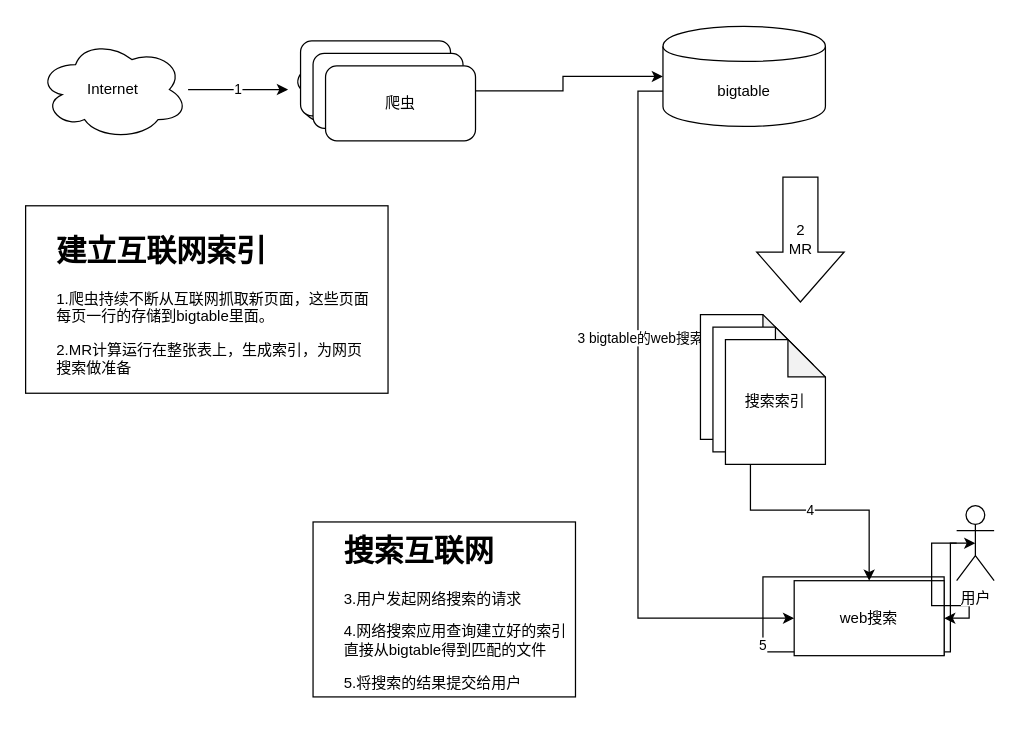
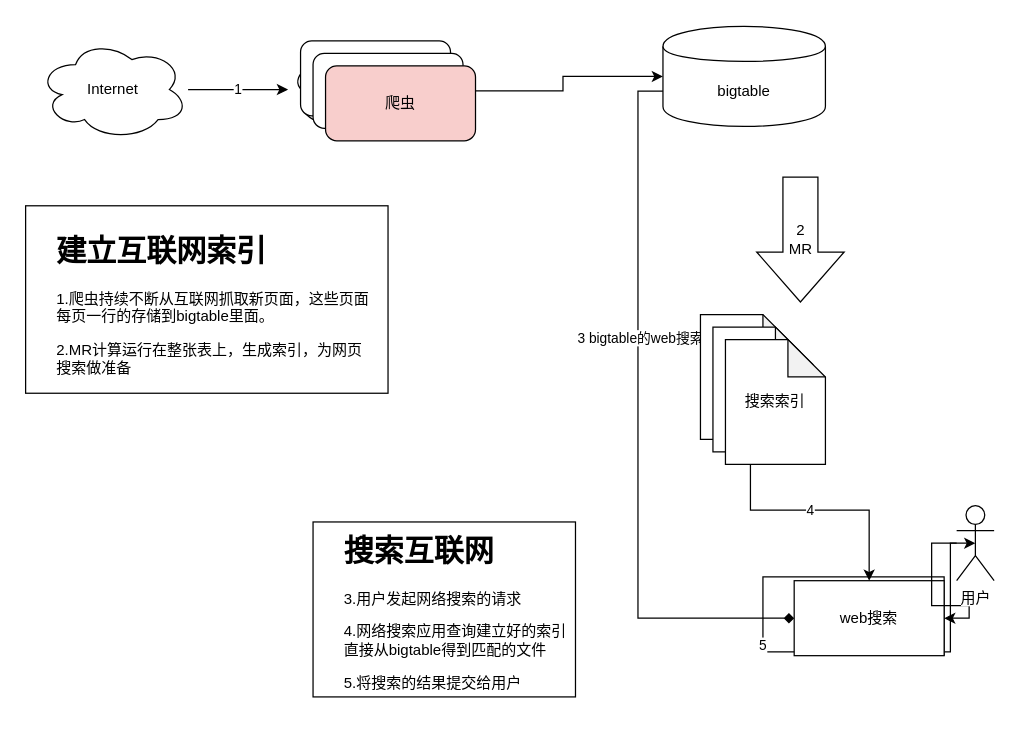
(401, 103) -> (401, 103)
(784, 618) -> (783, 618)
